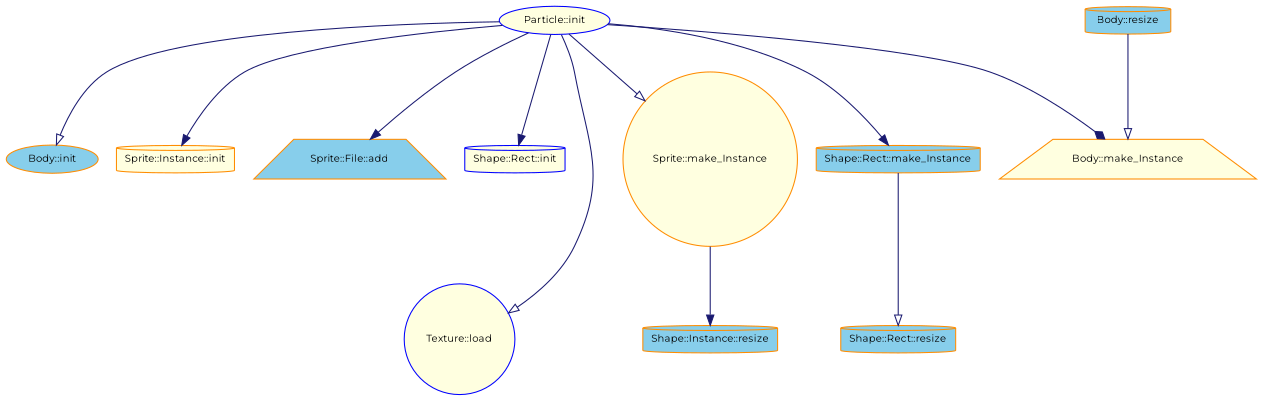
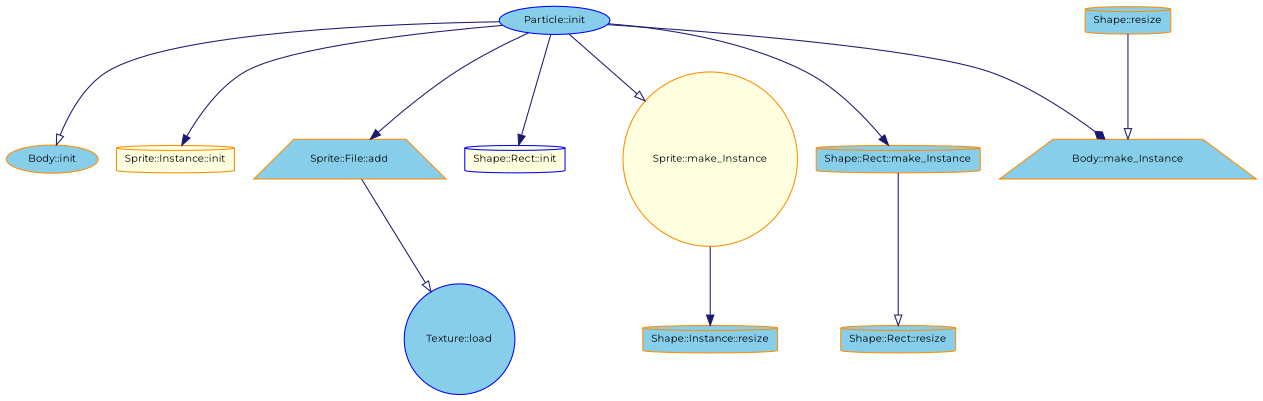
(555, 20) -> (555, 20)
(1128, 20) -> (1128, 20)
(1128, 159) -> (1128, 159)
(593, 182) -> (393, 231)
(460, 339) -> (460, 339)
